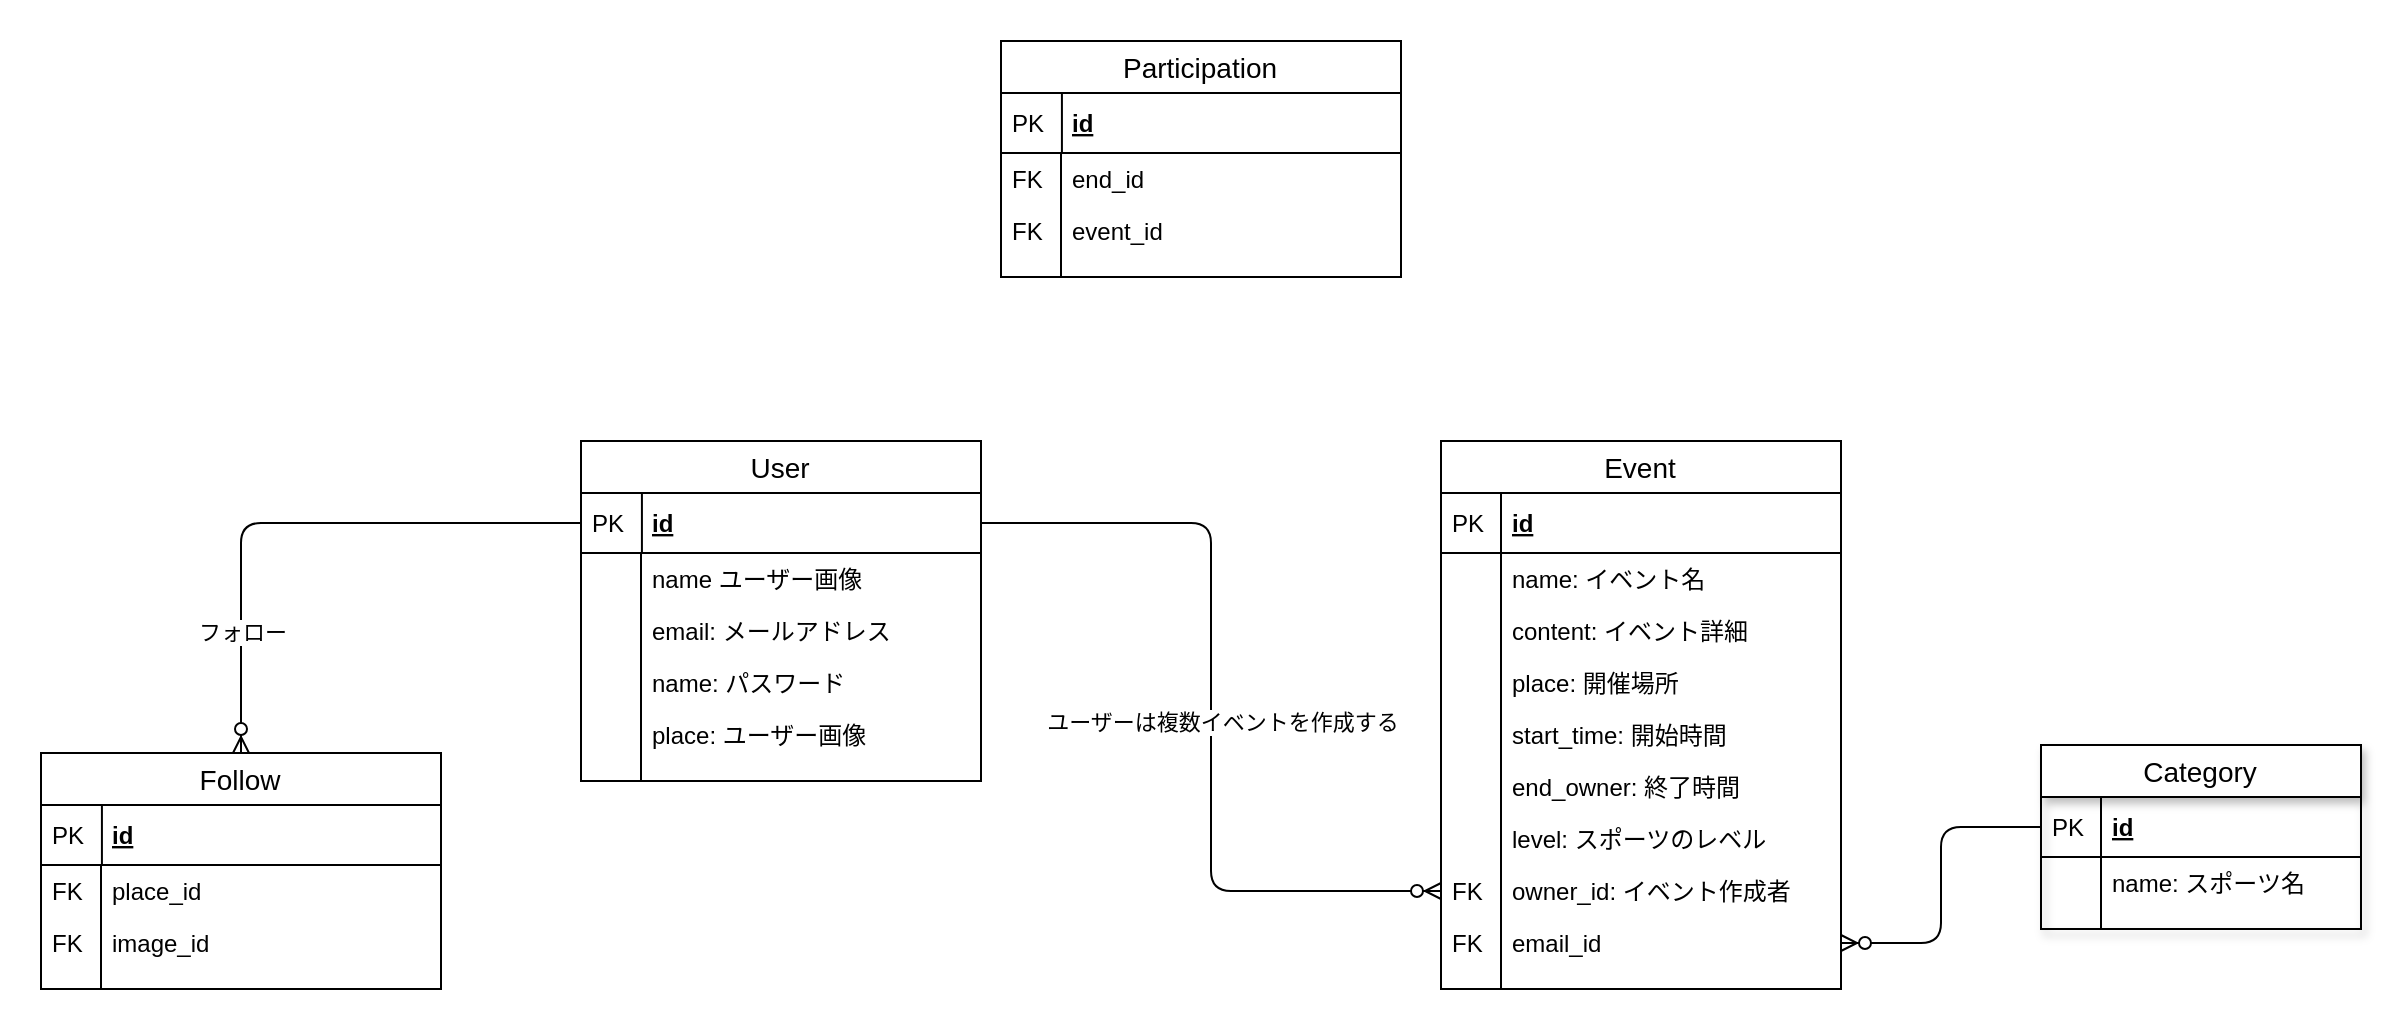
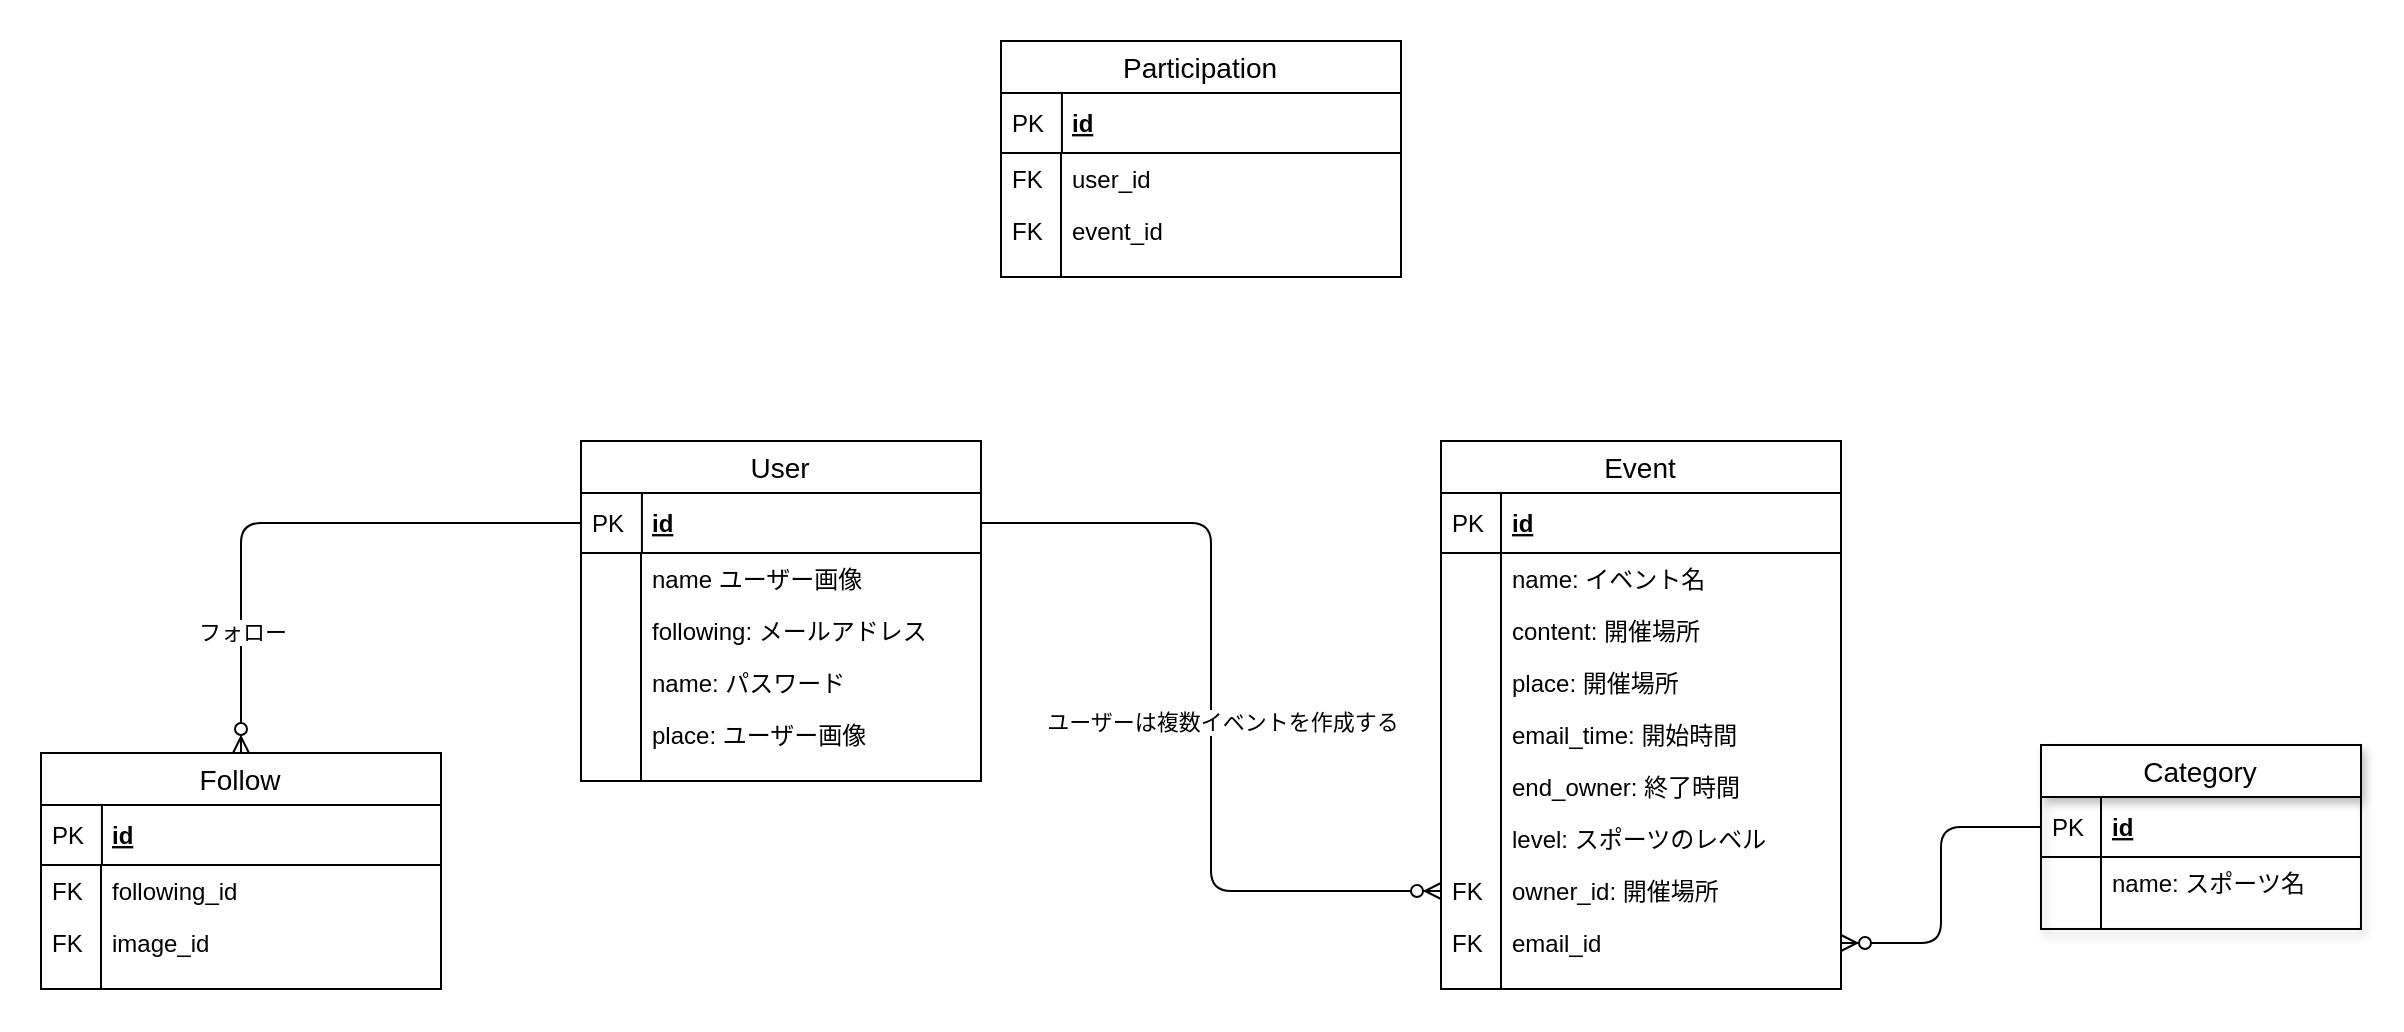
(1109, 180) -> (1116, 180)
(771, 632) -> (794, 632)
(1638, 632) -> (1614, 632)
(1631, 736) -> (1625, 736)
(160, 892) -> (180, 892)
(1654, 892) -> (1618, 892)
